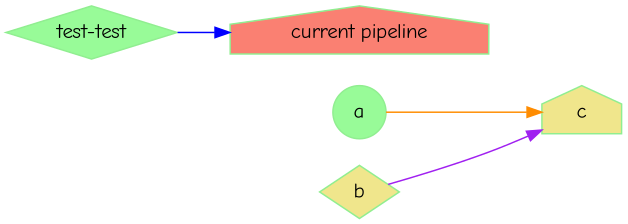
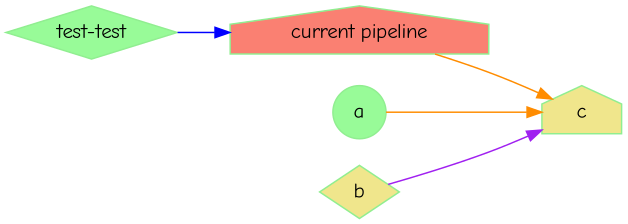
none -> (487, 72)
